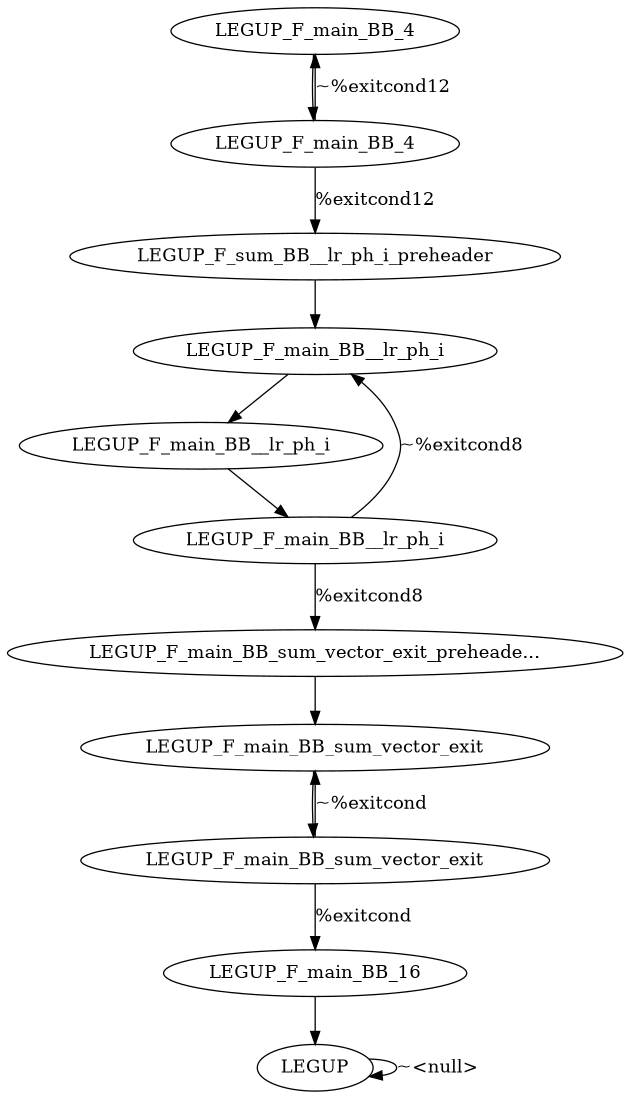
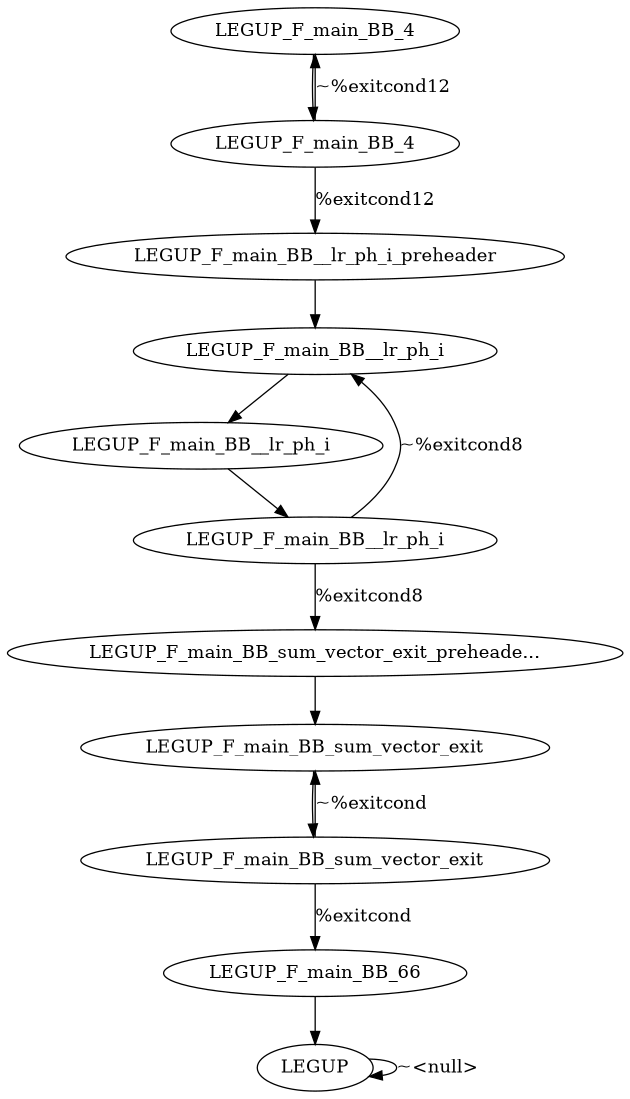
(315, 257) -> (315, 257)
(315, 973) -> (315, 973)
